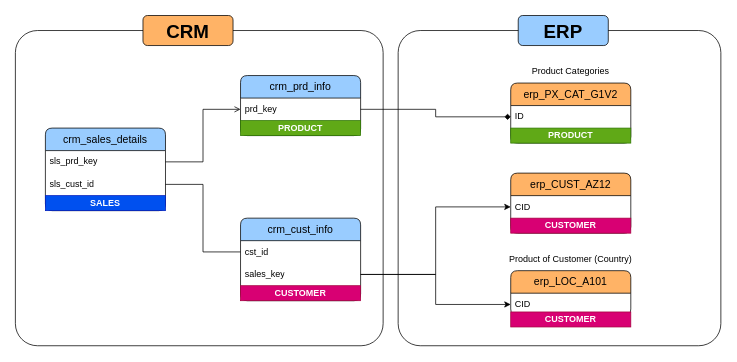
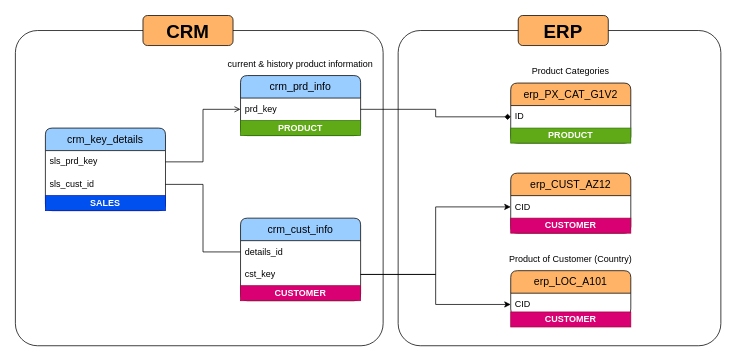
(563, 30) -> (563, 30)
none -> (300, 64)
(105, 139) -> (105, 139)
(259, 252) -> (267, 252)
(266, 274) -> (263, 274)
